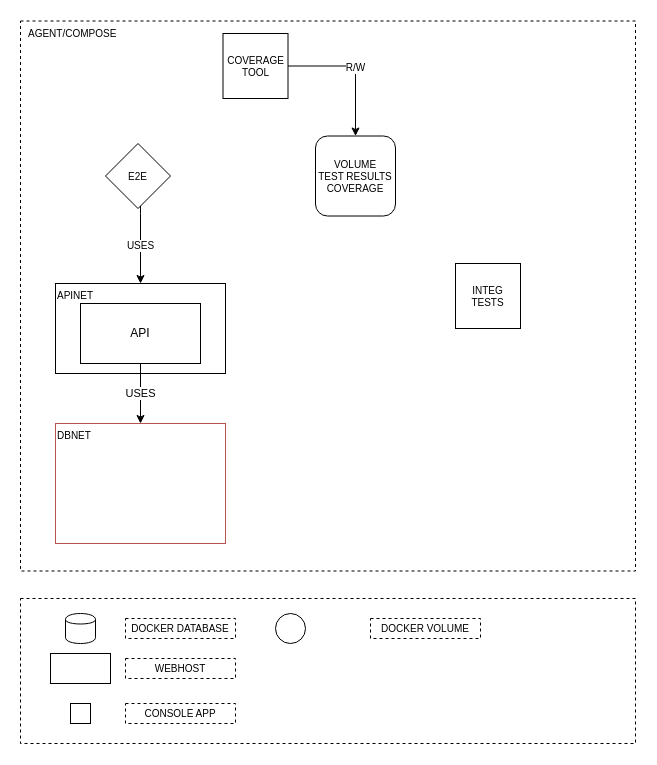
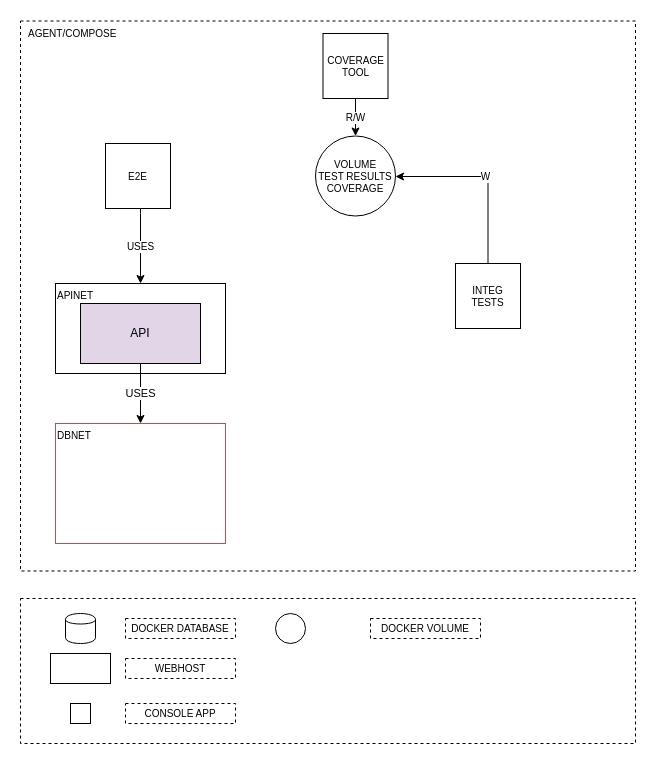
(256, 66) -> (356, 66)
(138, 176) -> (138, 176)
(356, 176) -> (356, 176)
none -> (488, 178)
(141, 334) -> (141, 334)
